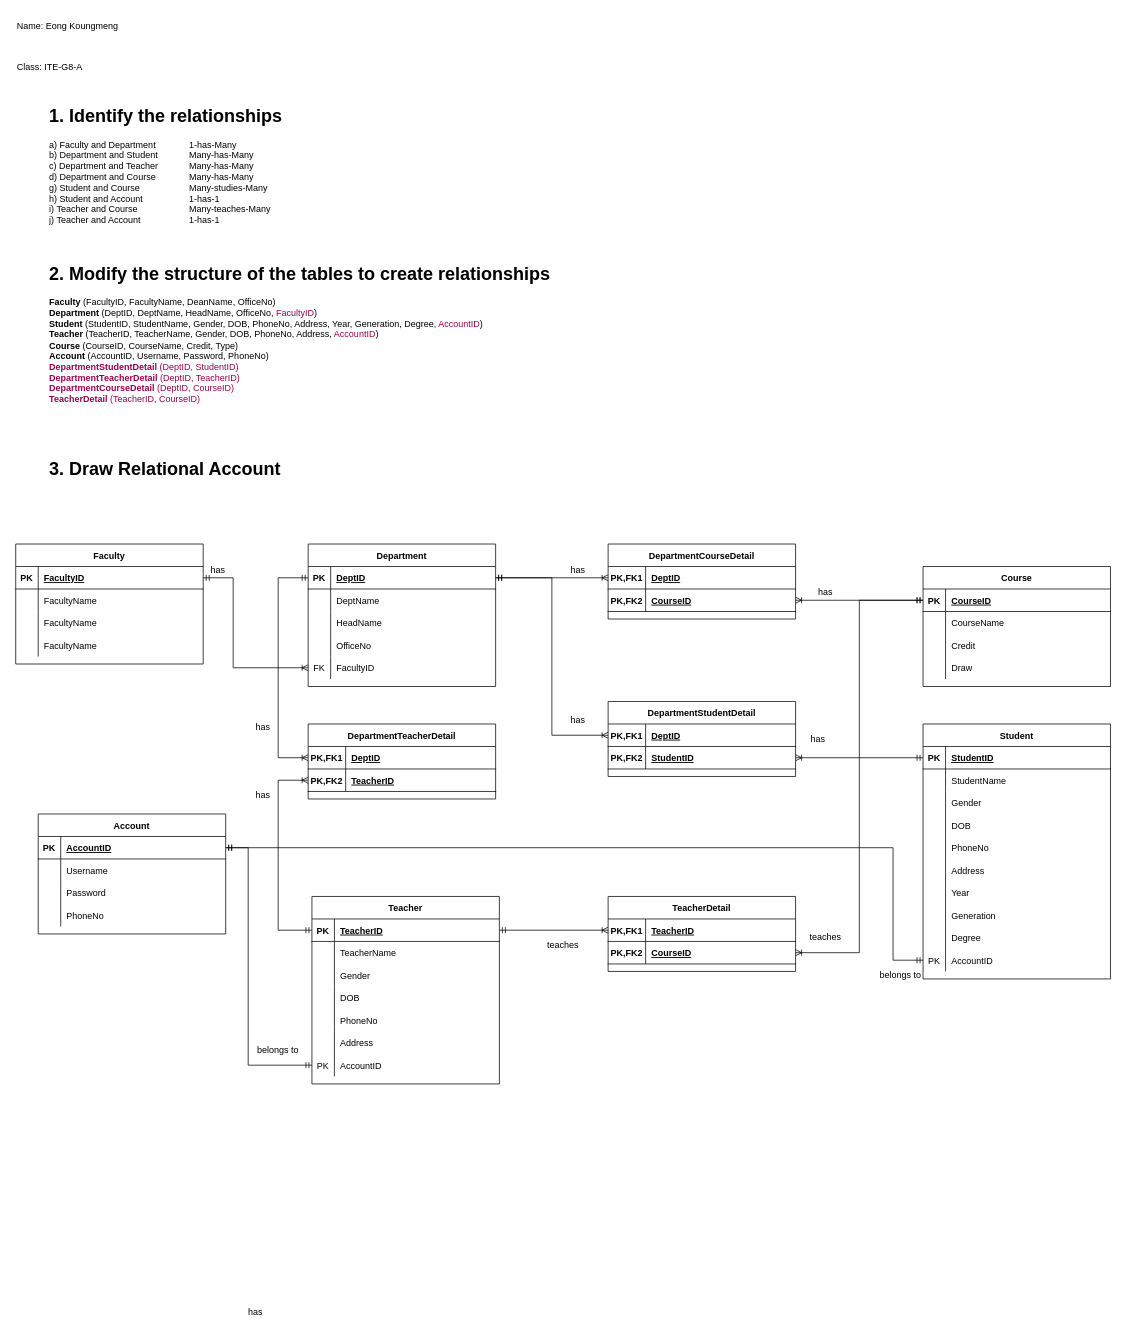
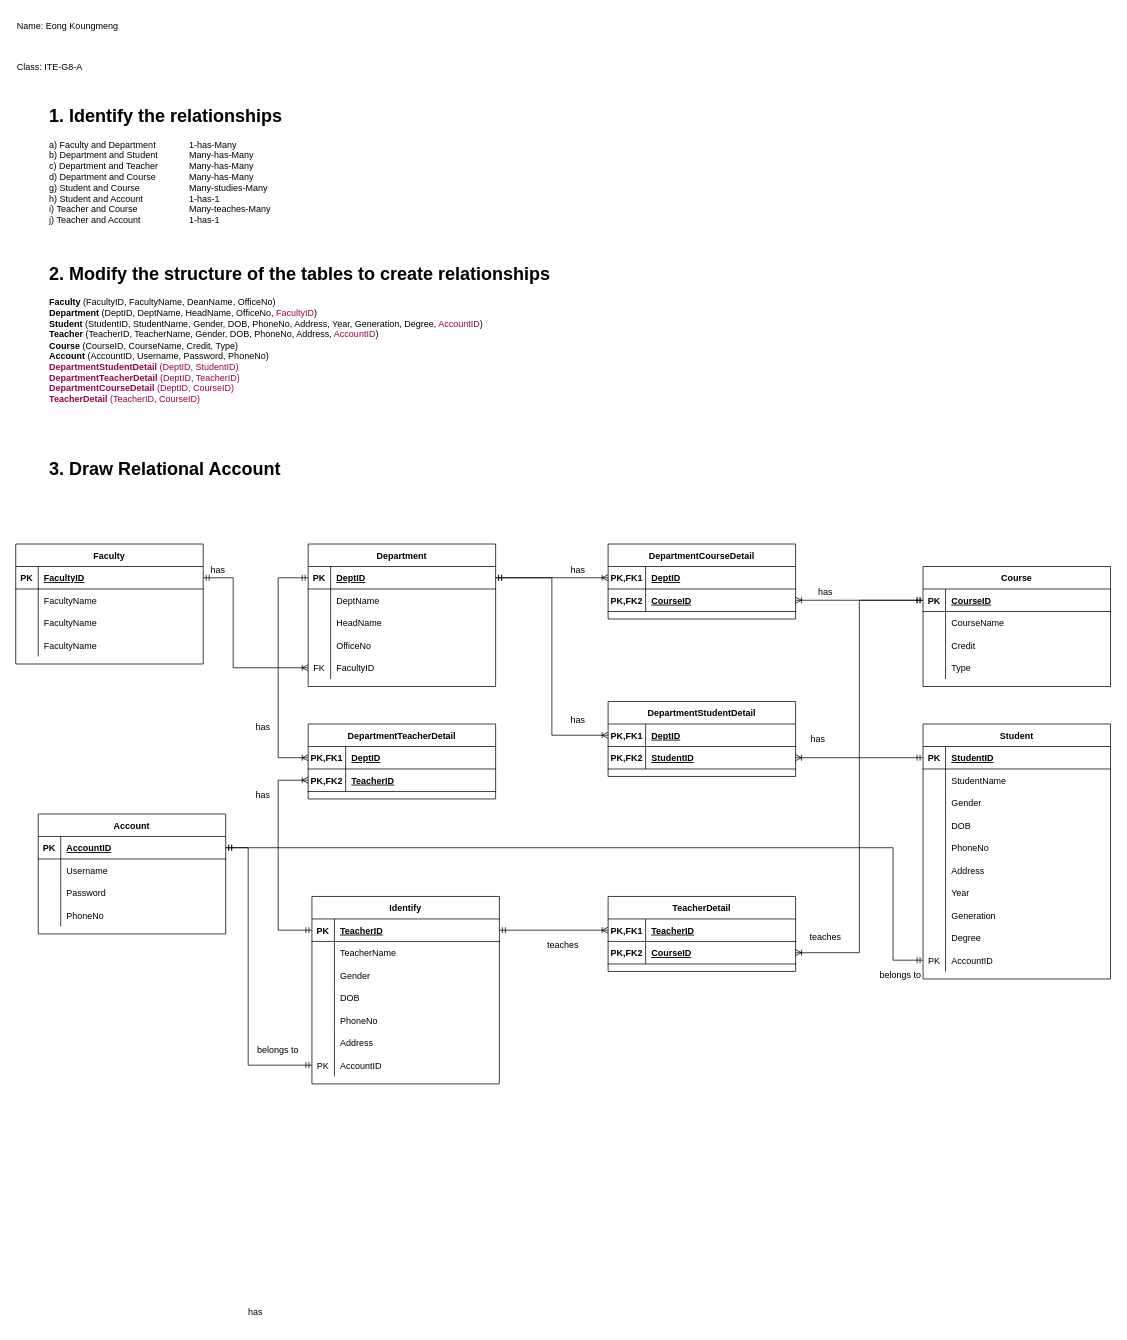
(961, 668) -> (961, 668)
(405, 908) -> (405, 908)
